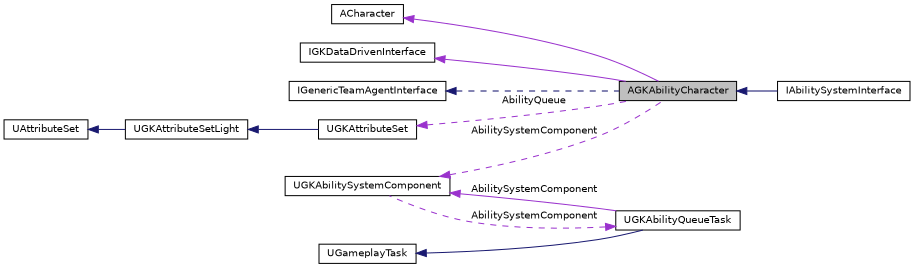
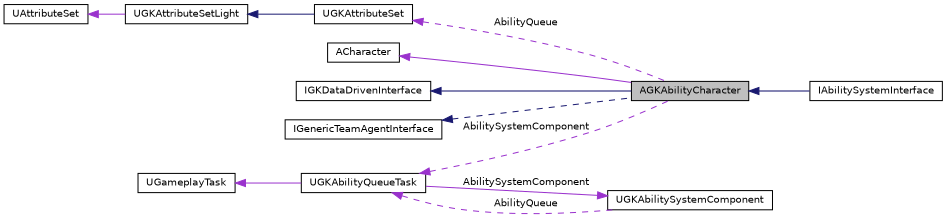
(536, 69) -> (536, 91)
(112, 129) -> (112, 14)
(561, 149) -> (552, 144)
(533, 216) -> (525, 204)
(535, 247) -> (273, 183)
